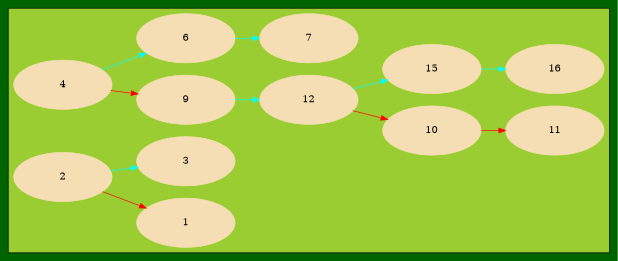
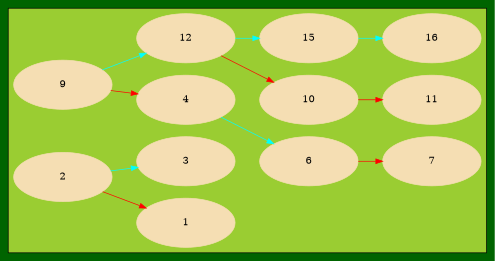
(244, 38) -> (367, 161)
(121, 92) -> (121, 92)
